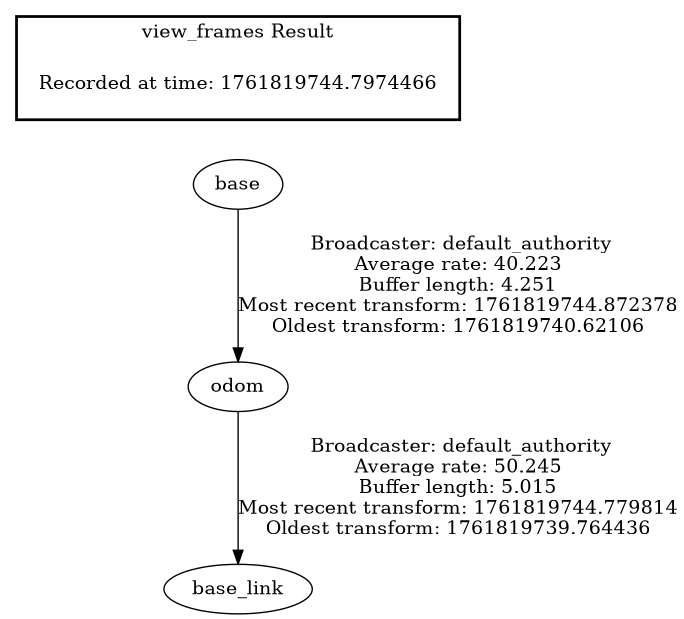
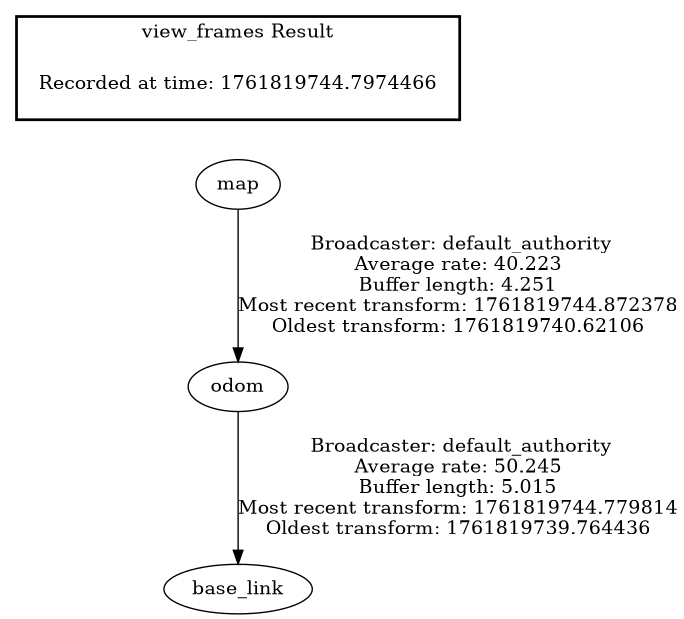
(238, 184) -> (238, 184)
